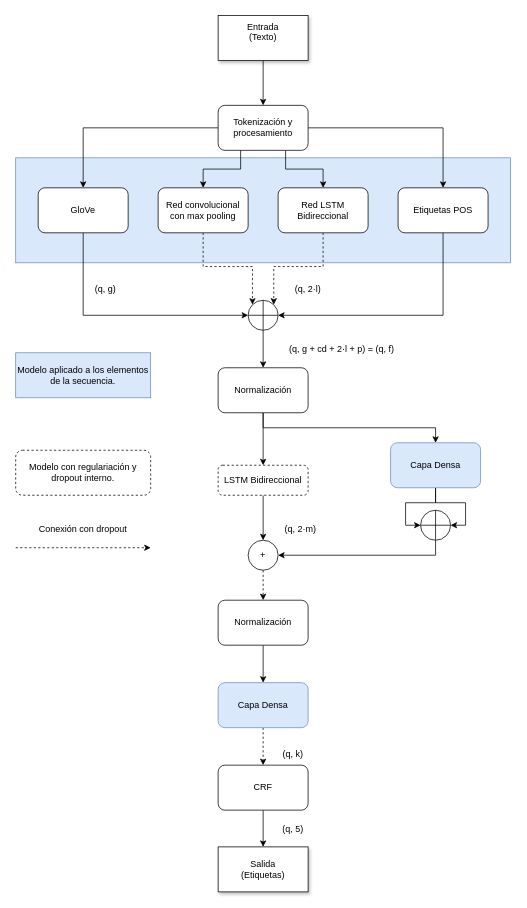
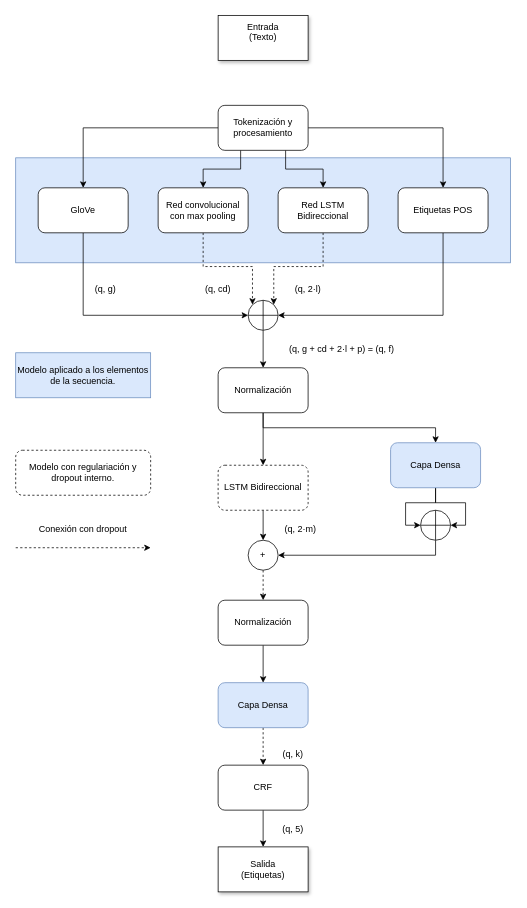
(263, 99) -> none
none -> (218, 289)
(263, 480) -> (263, 488)
